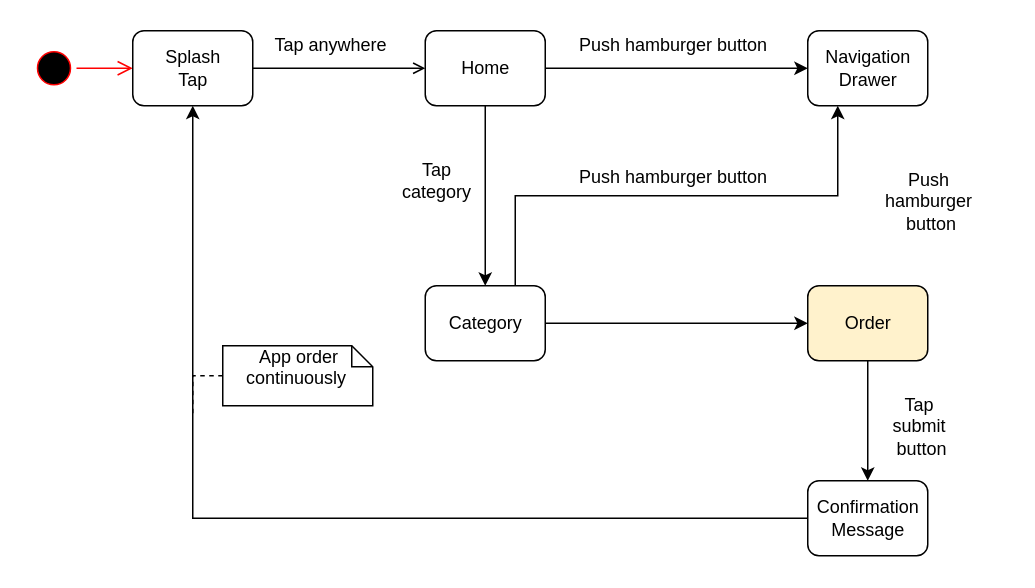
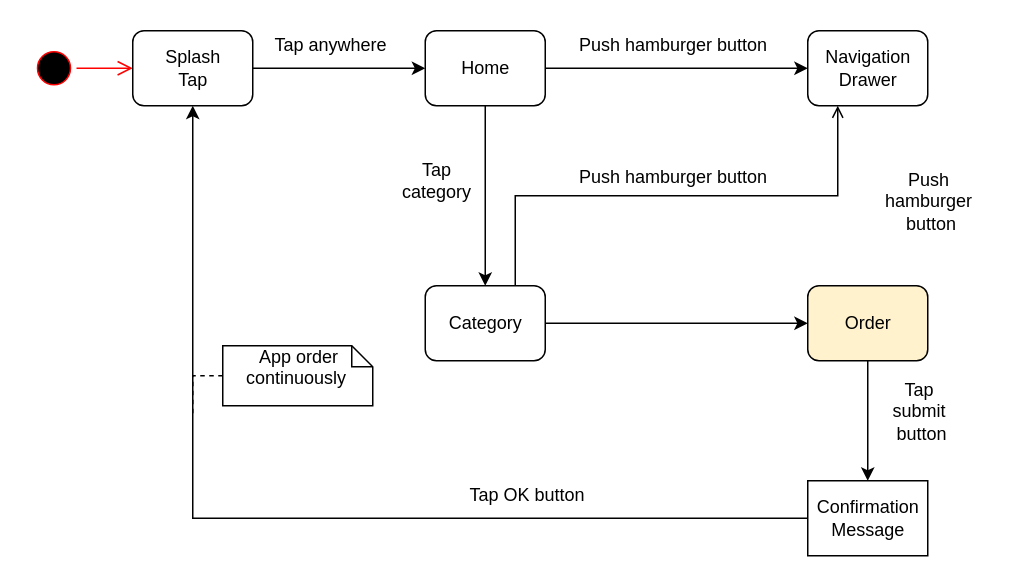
(416, 68) -> (414, 68)
(838, 117) -> (838, 114)
(928, 421) -> (928, 406)
none -> (534, 496)
(868, 518) -> (868, 518)
